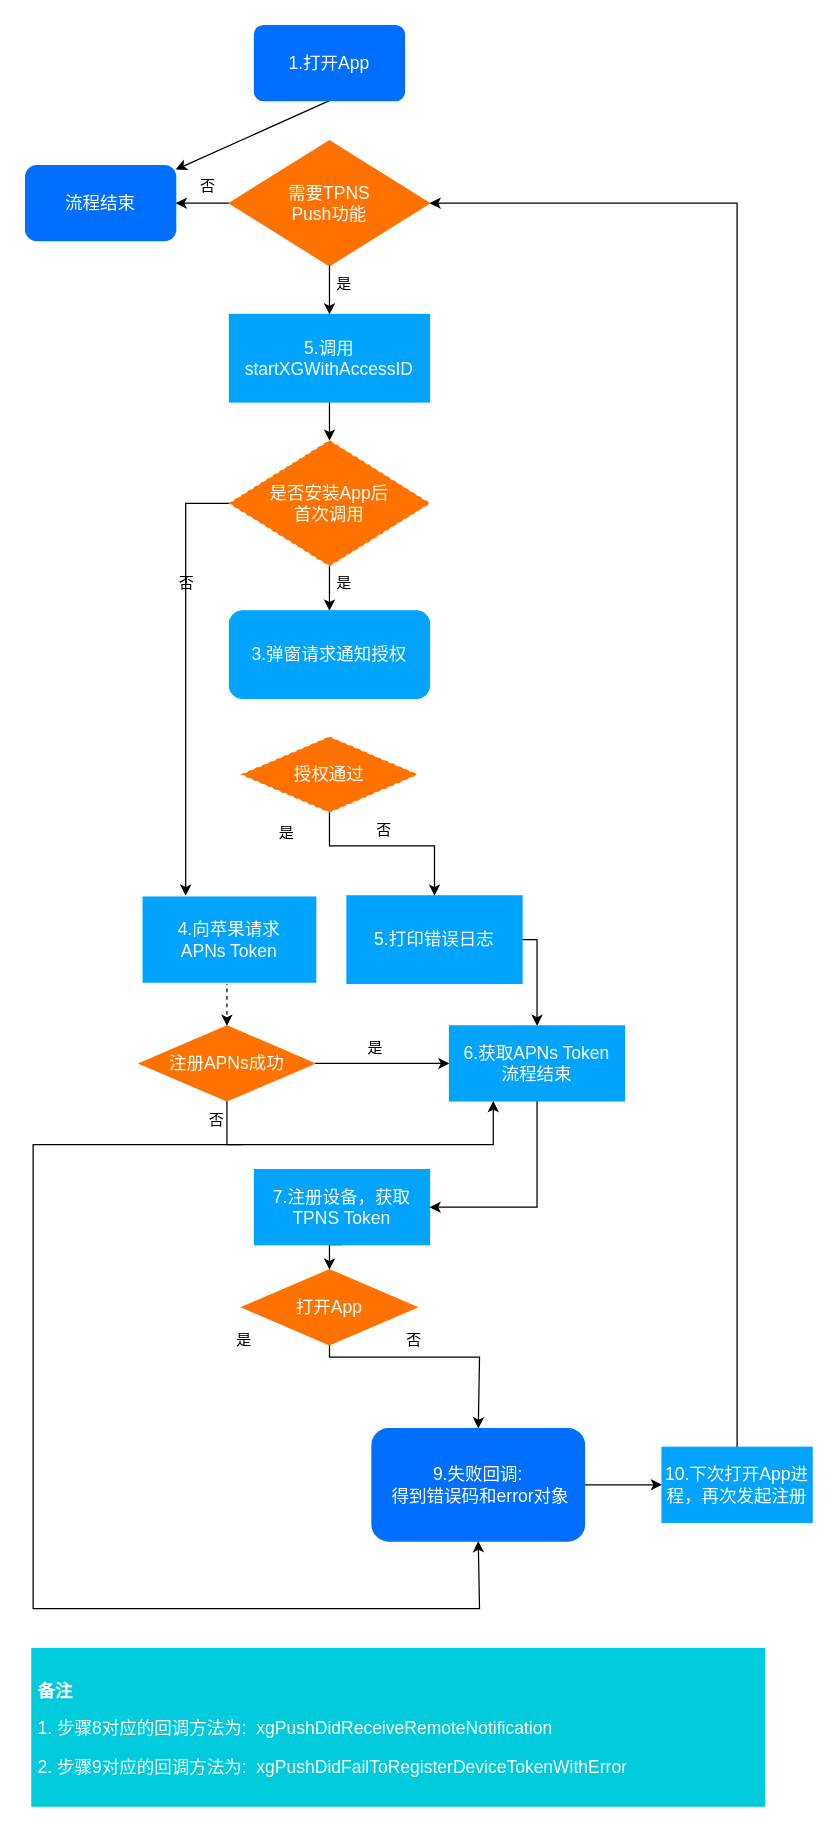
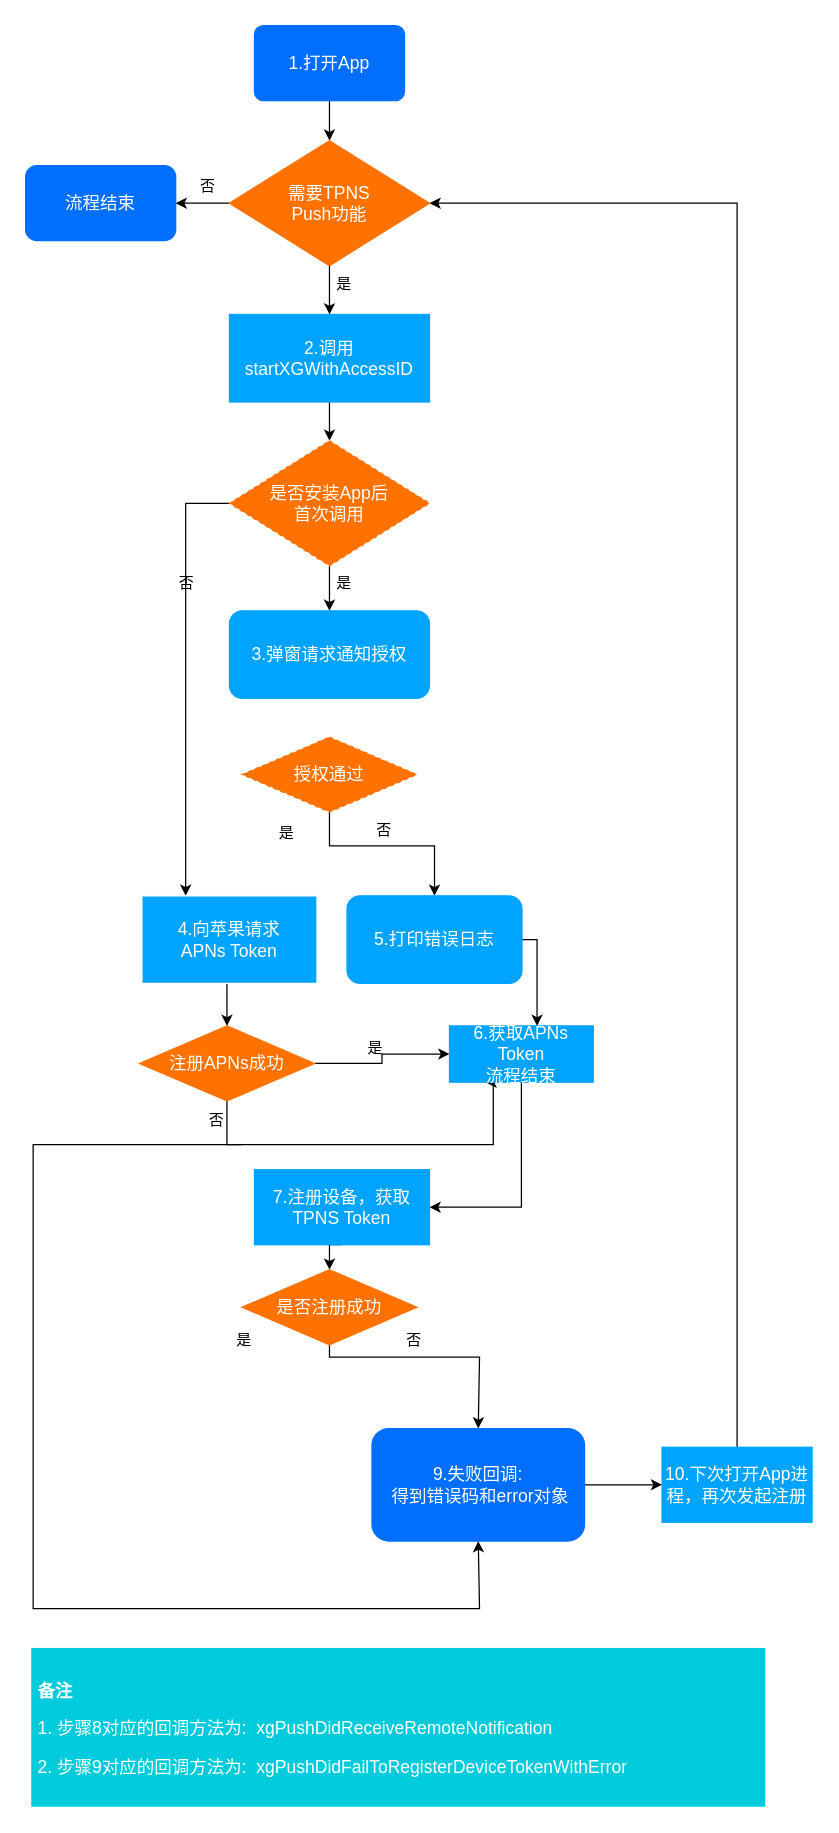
(256, 133) -> (329, 117)
(329, 358) -> (329, 358)
(434, 939) -> (434, 939)
(227, 999) -> (227, 999)
(537, 1063) -> (521, 1054)
(329, 1307) -> (329, 1307)
